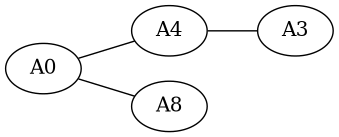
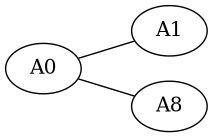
(169, 31) -> (169, 31)
(295, 31) -> none
